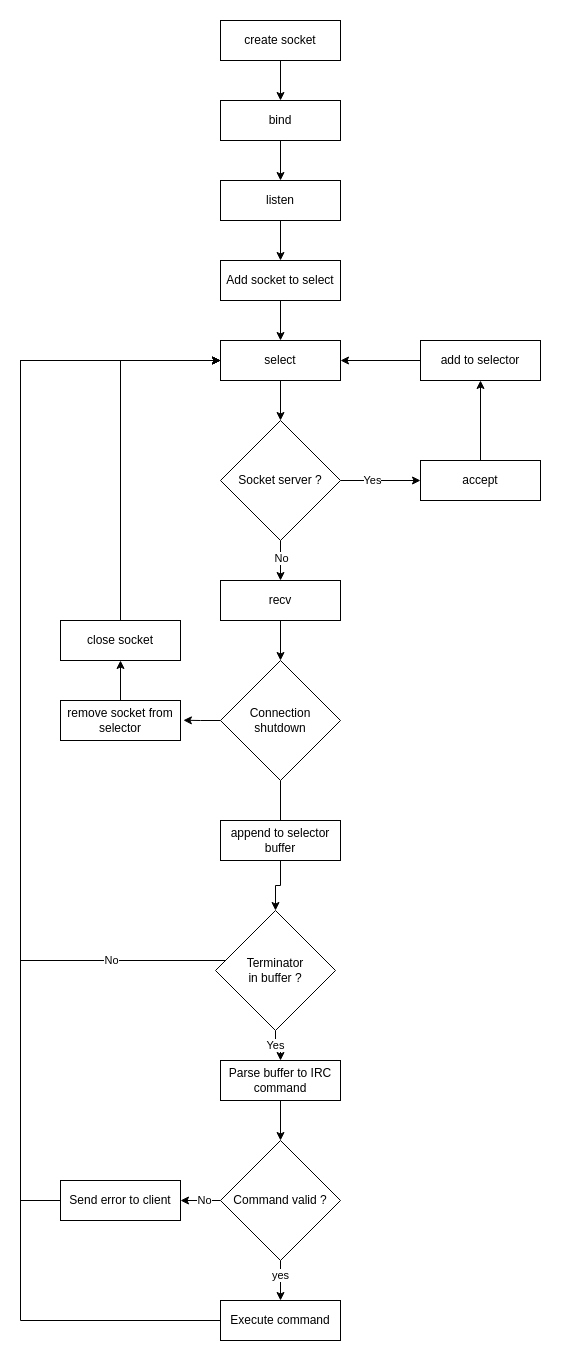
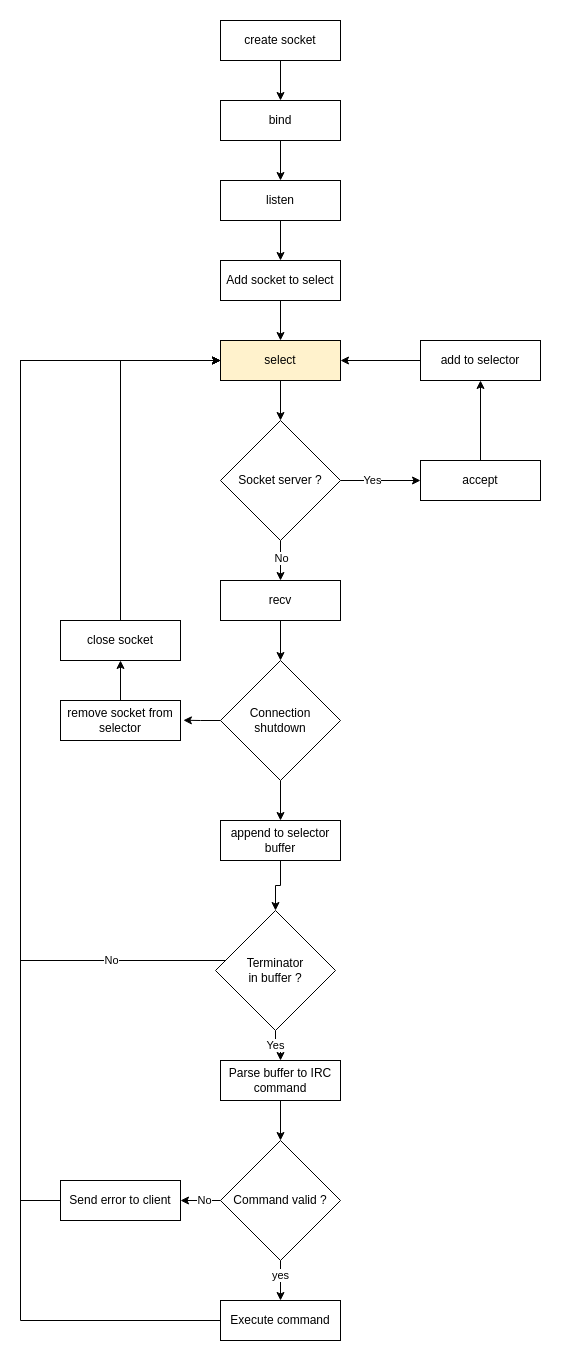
(281, 361) -> (281, 361)
(281, 815) -> (281, 812)
